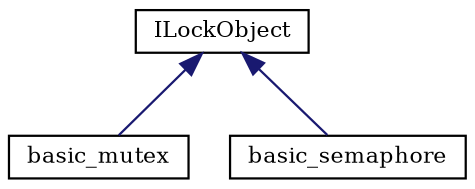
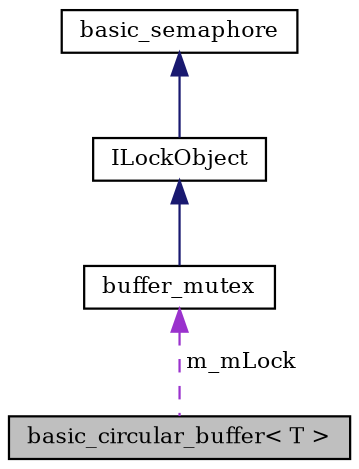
(293, 102) -> (180, 107)
(99, 157) -> (180, 287)
none -> (180, 438)
